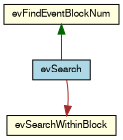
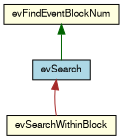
(68, 93) -> (55, 103)
